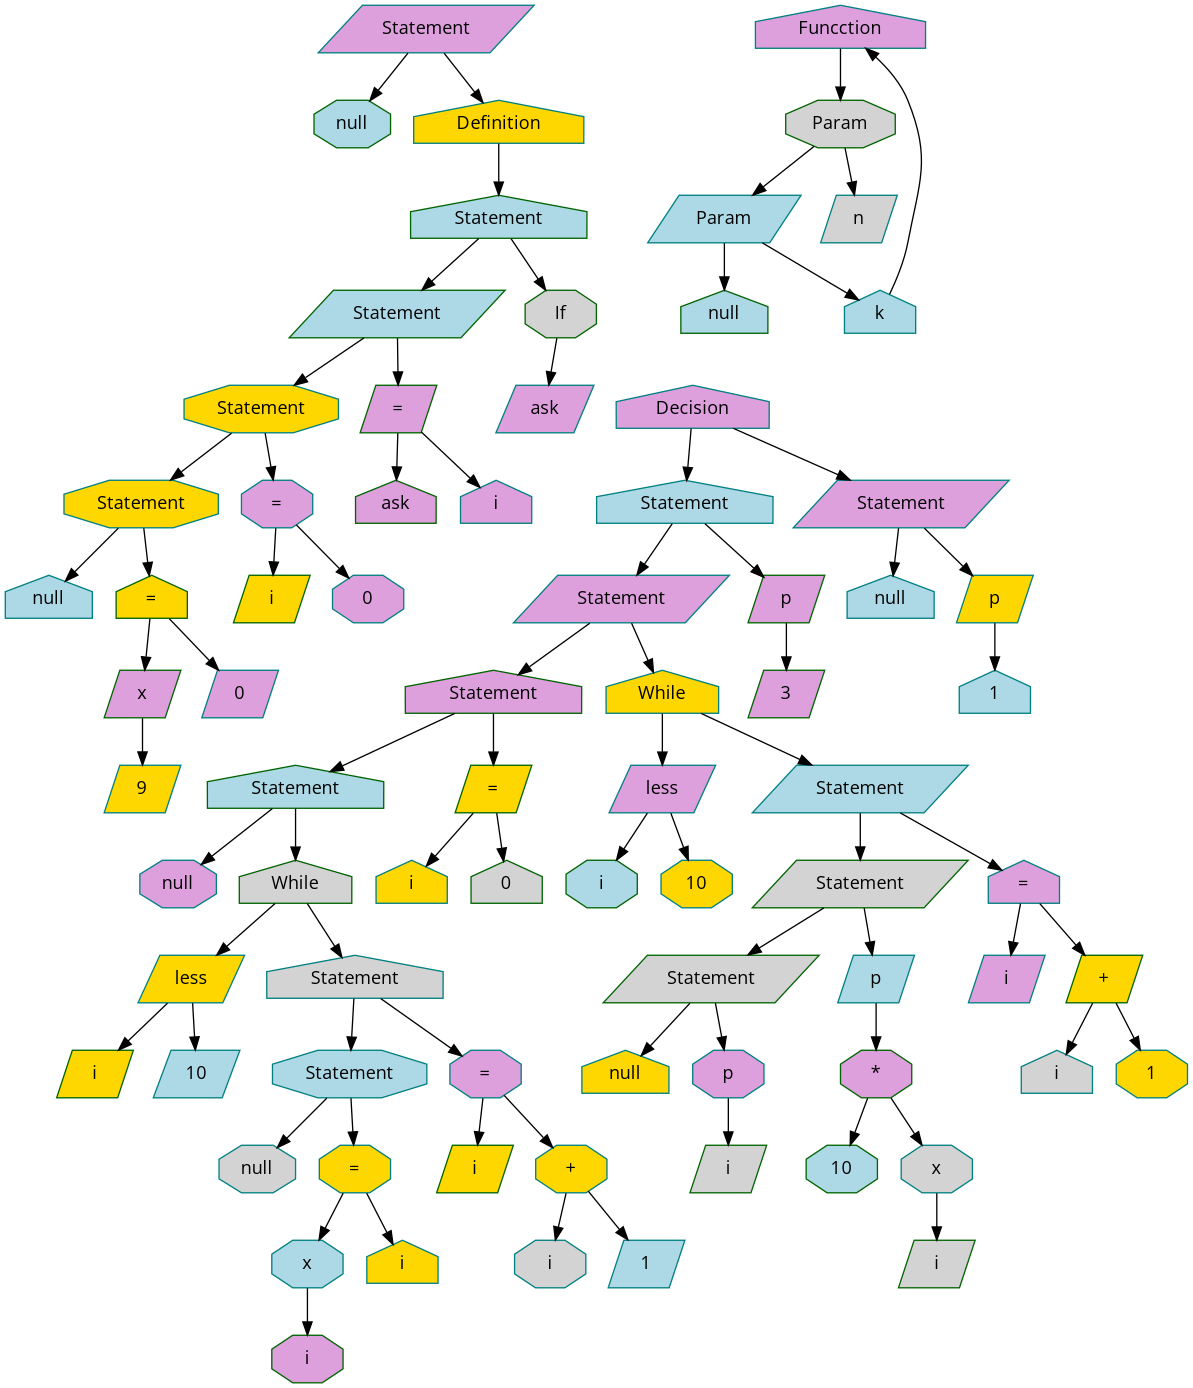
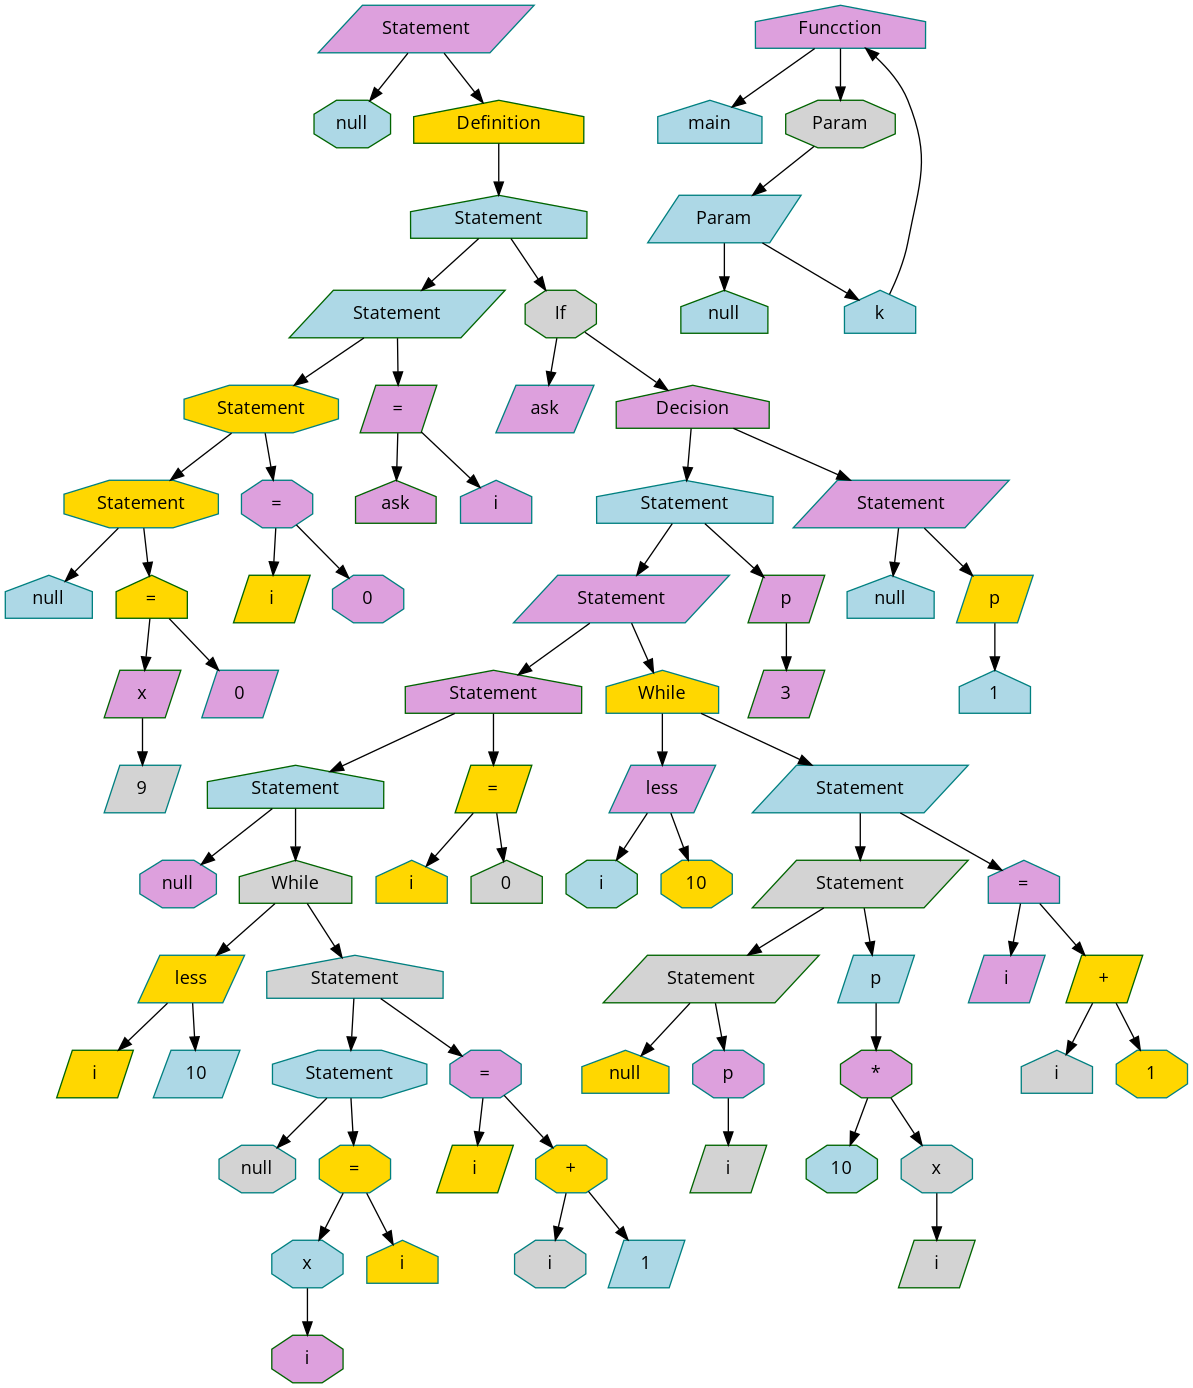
(499, 124) -> (499, 124)
none -> (710, 124)
(859, 219) -> none
none -> (621, 357)
(693, 409) -> (693, 409)
(142, 789) -> (142, 789)
